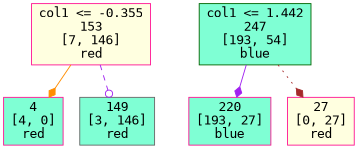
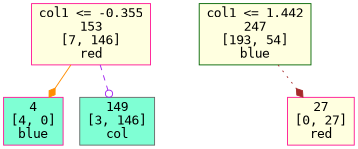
(255, 34) -> (255, 34)
(33, 121) -> (33, 121)
(117, 121) -> (117, 121)
(230, 121) -> none
